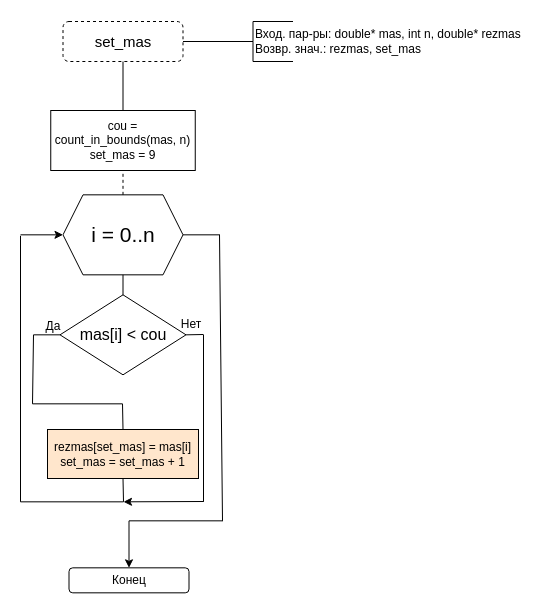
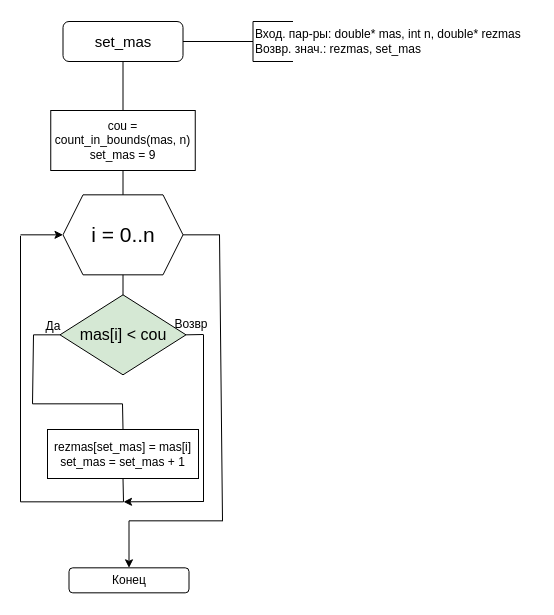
(123, 41) -> (123, 41)
(123, 182) -> (123, 182)
(192, 325) -> (192, 325)
(123, 335) -> (123, 335)
(123, 454) -> (123, 454)
